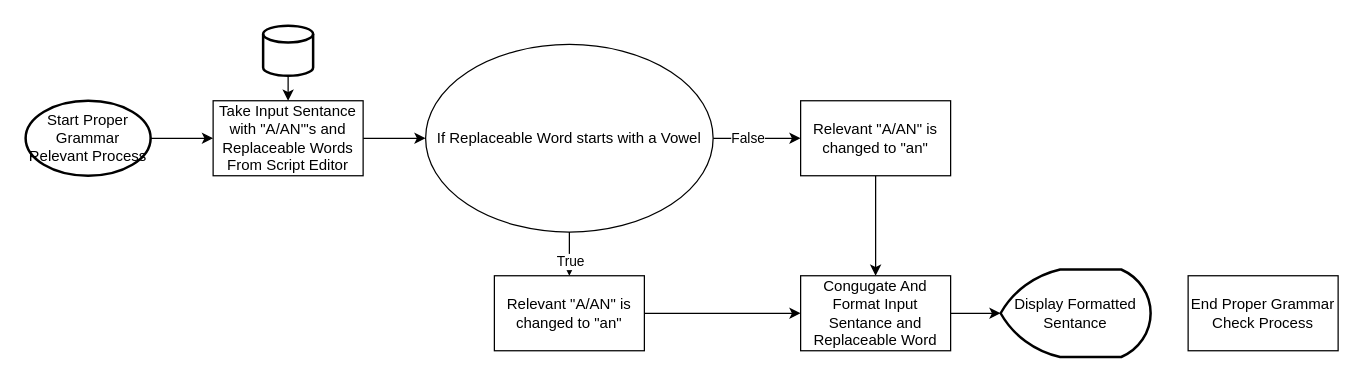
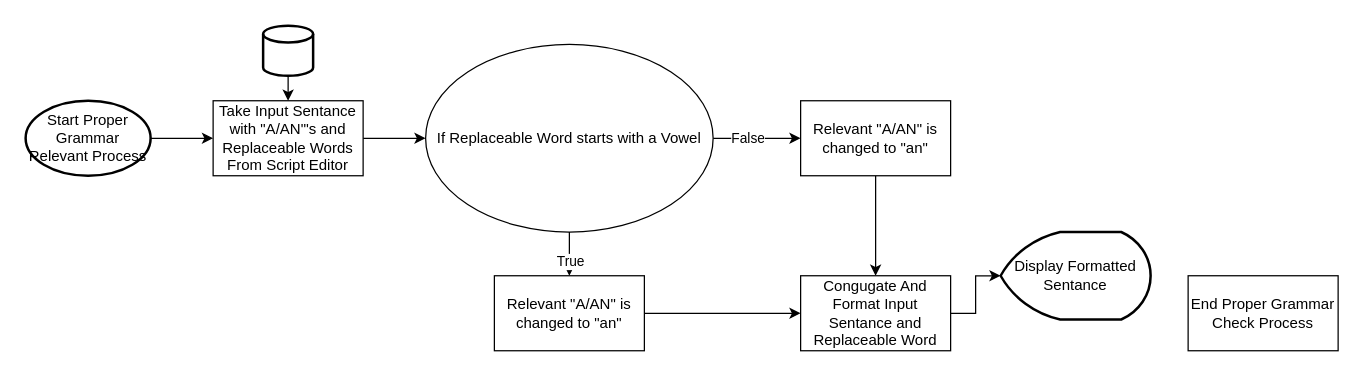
(1076, 313) -> (1076, 276)
